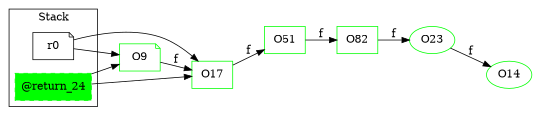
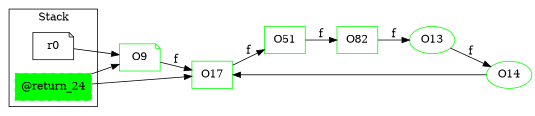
(136, 33) -> (364, 75)
(432, 40) -> (432, 40)
